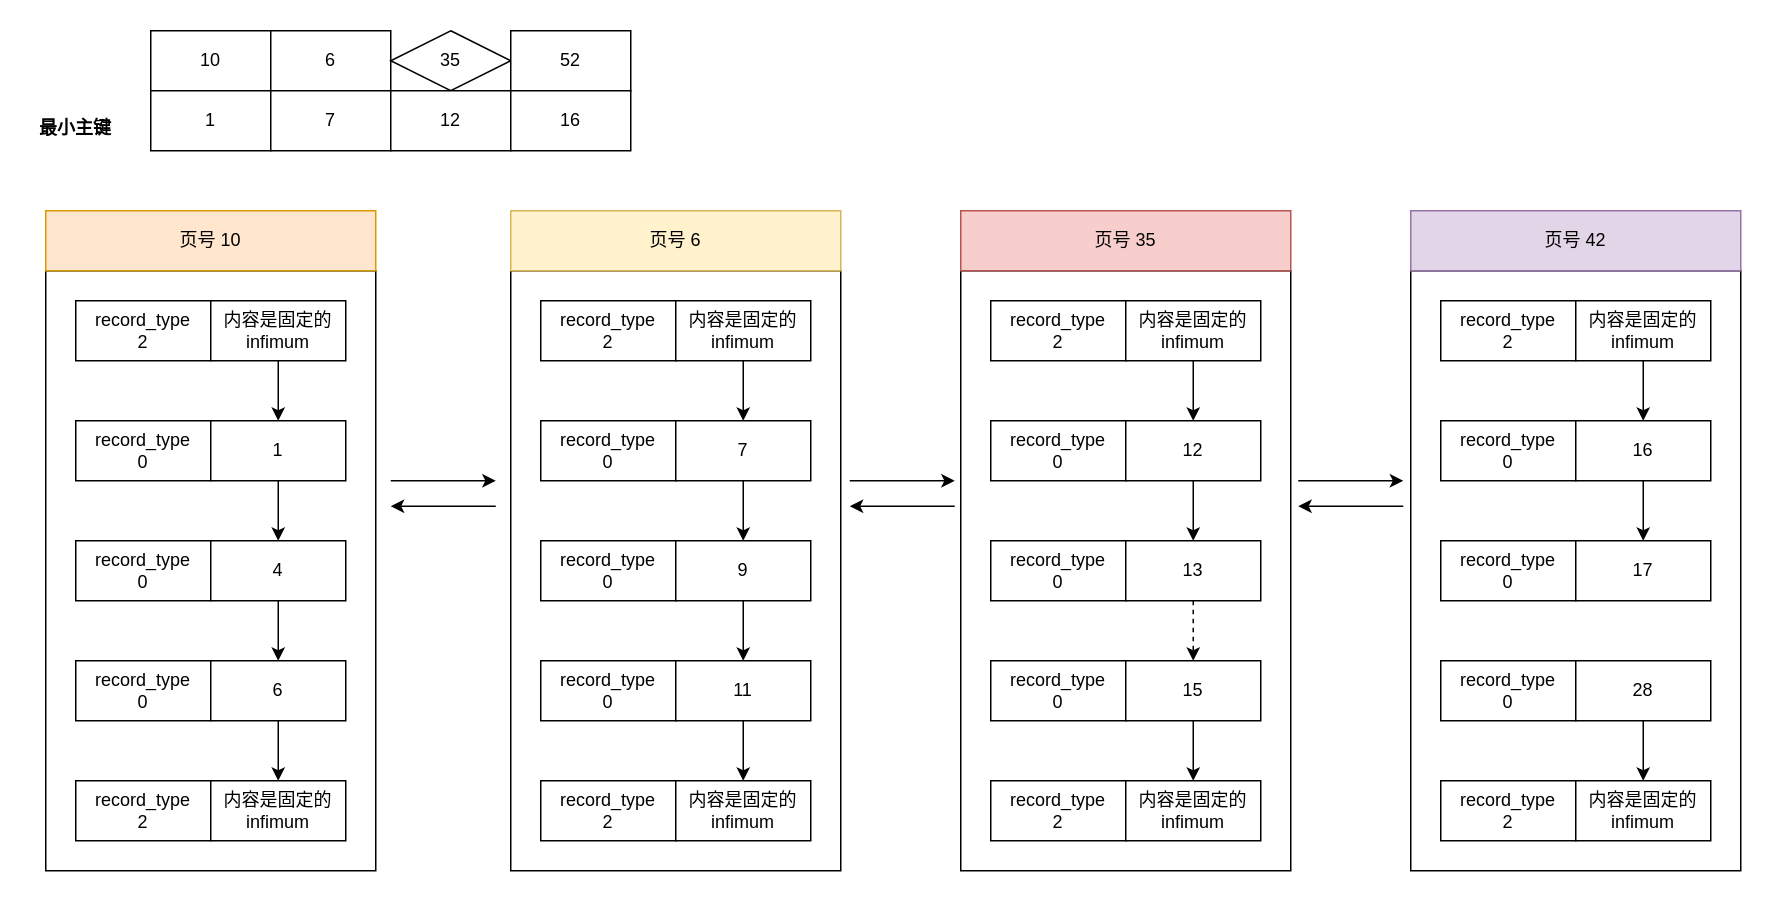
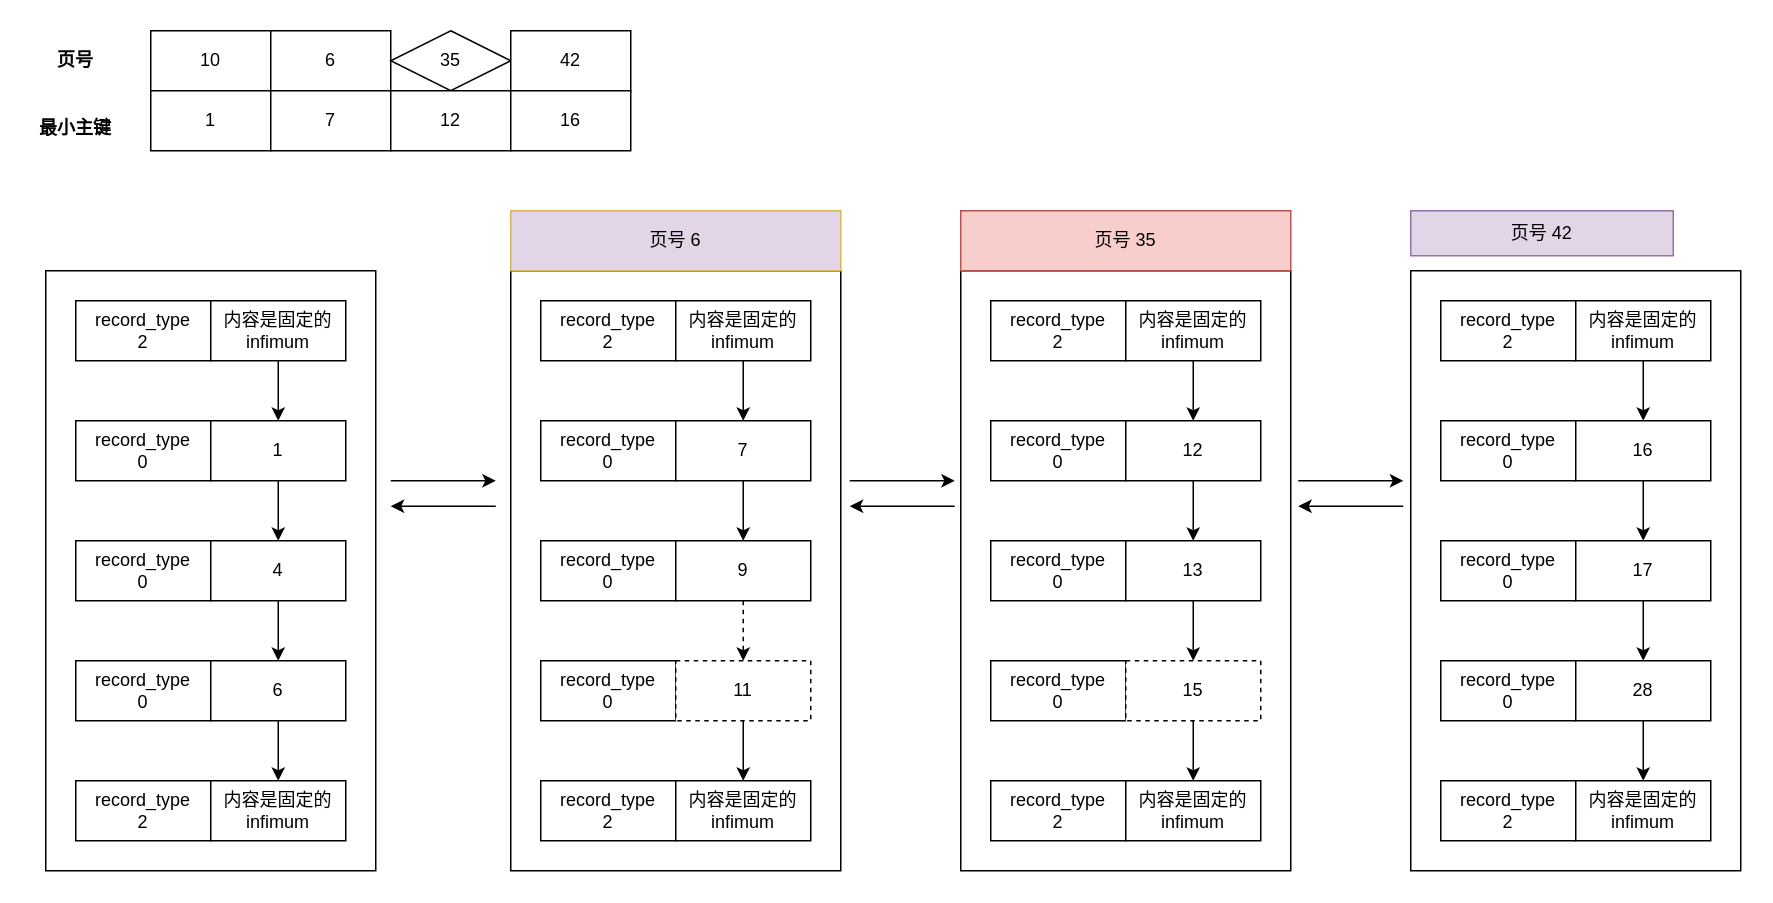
none -> (76, 61)
(571, 61) -> (571, 61)
(211, 241) -> none
(676, 241) -> (676, 241)
(1576, 241) -> (1542, 233)
(743, 625) -> (743, 625)
(1193, 625) -> (1193, 625)
none -> (1643, 626)
(743, 691) -> (743, 691)
(1193, 691) -> (1193, 691)
